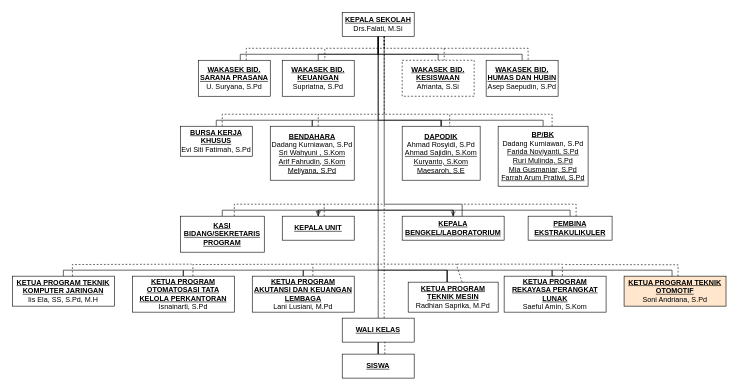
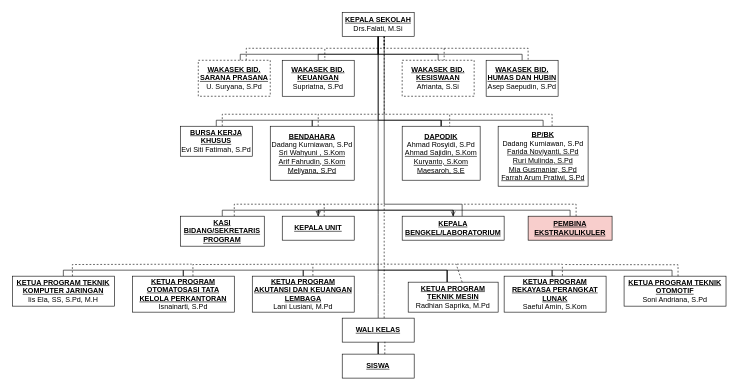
(234, 78) -> (234, 78)
(570, 228) -> (570, 228)
(222, 234) -> (222, 231)
(675, 291) -> (675, 291)
